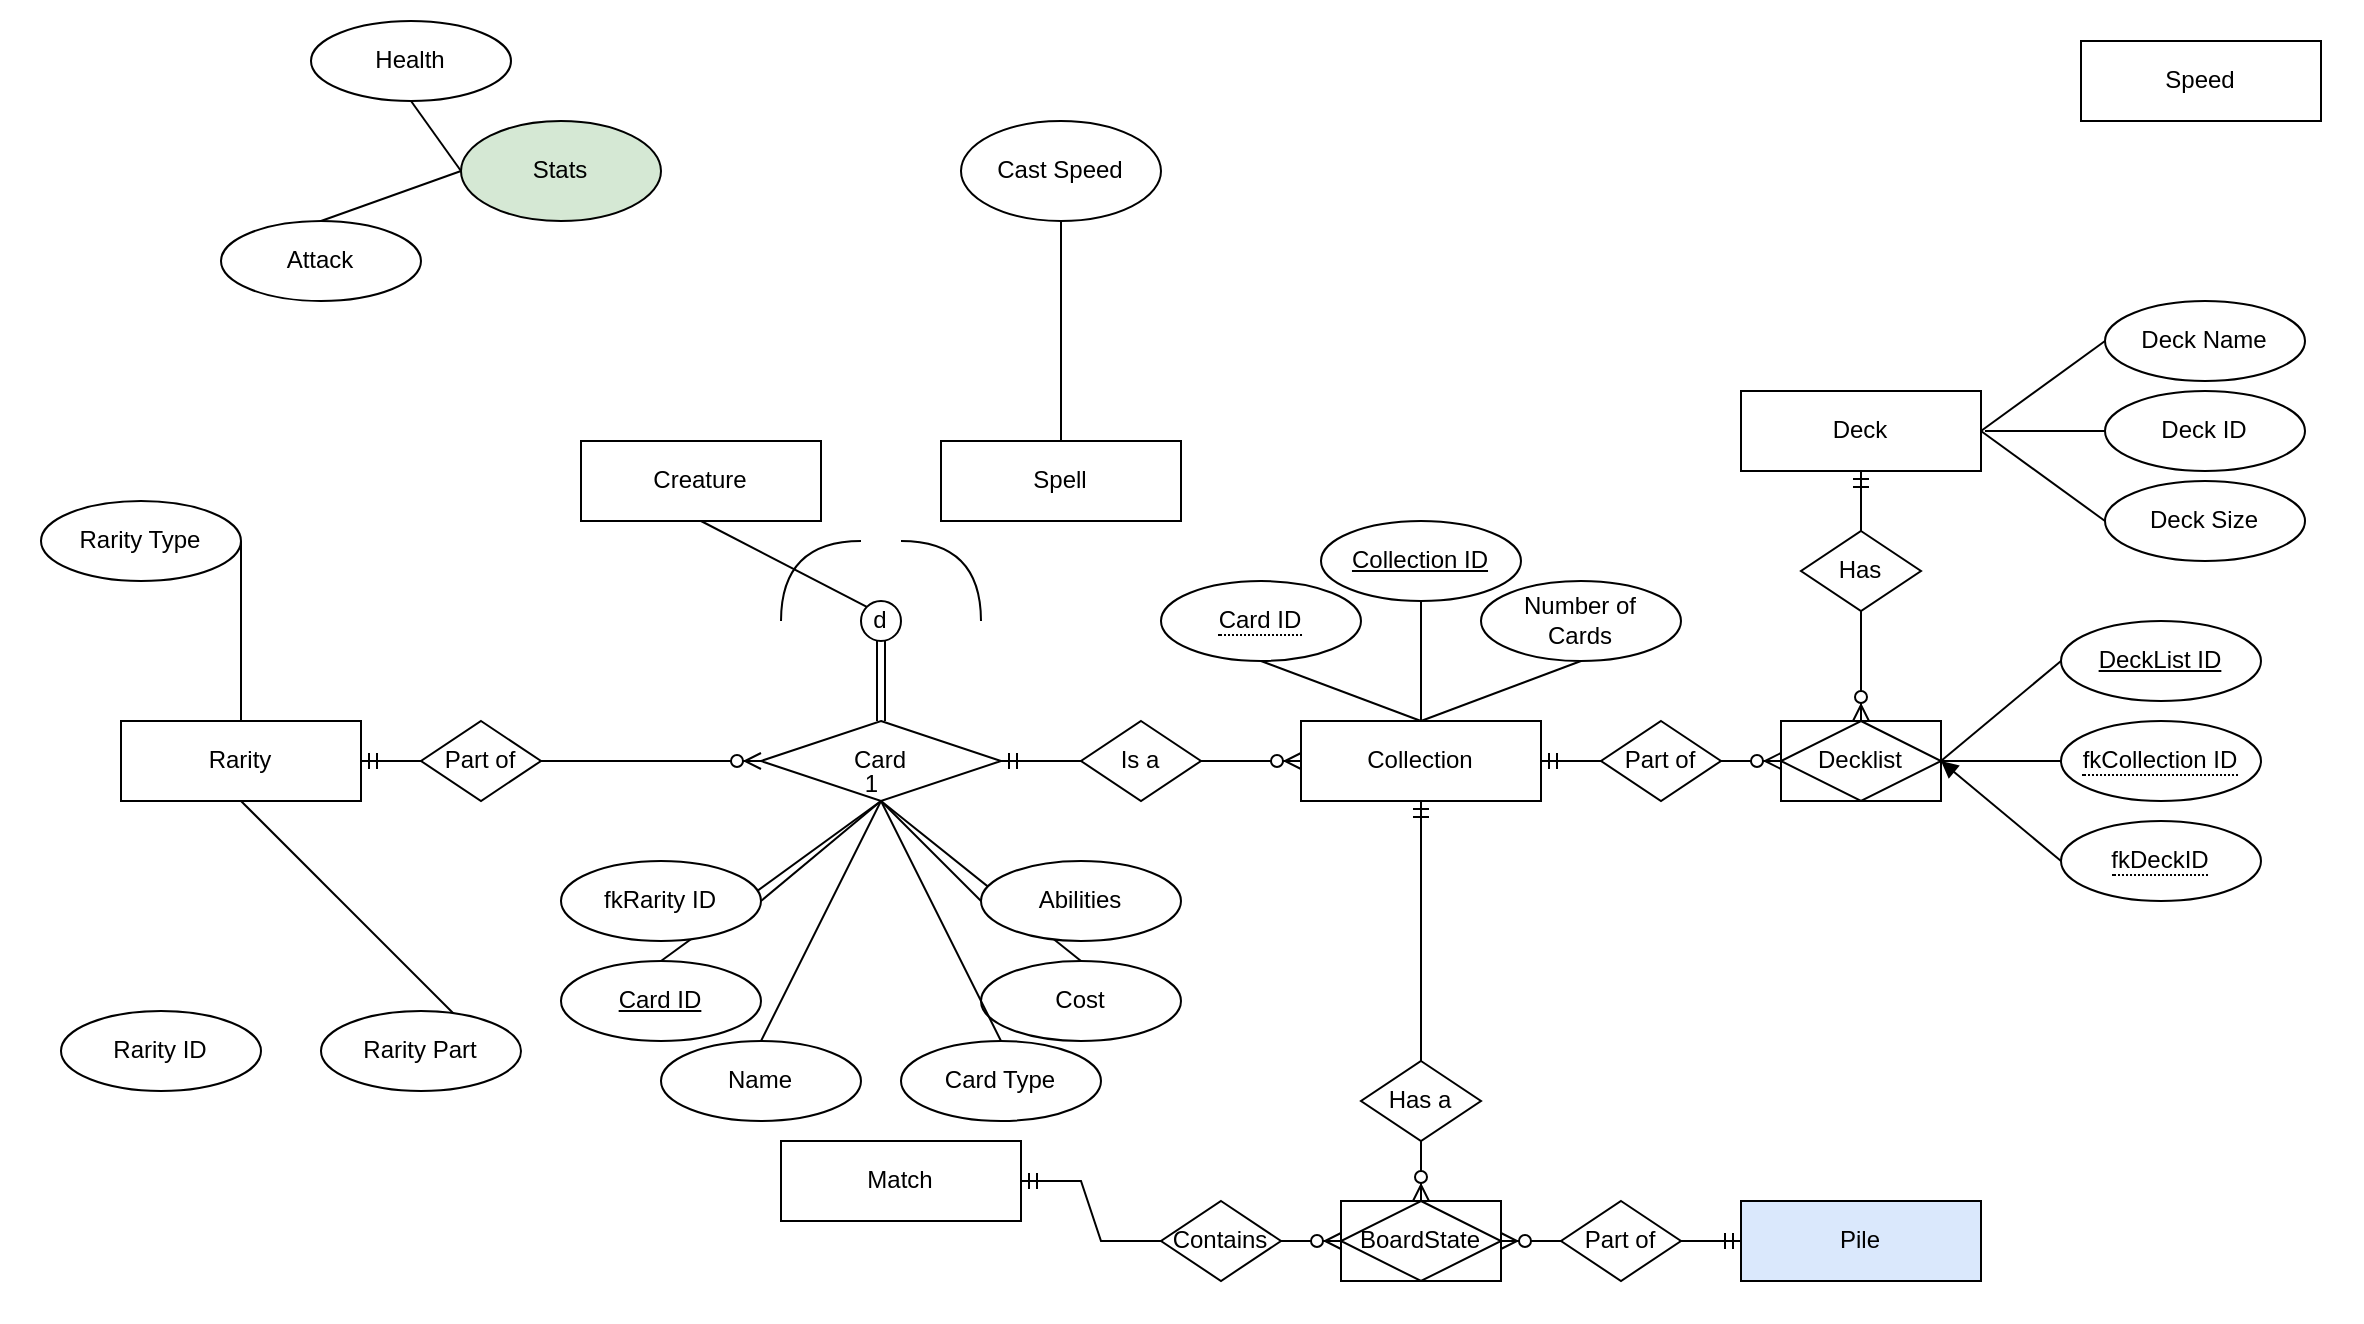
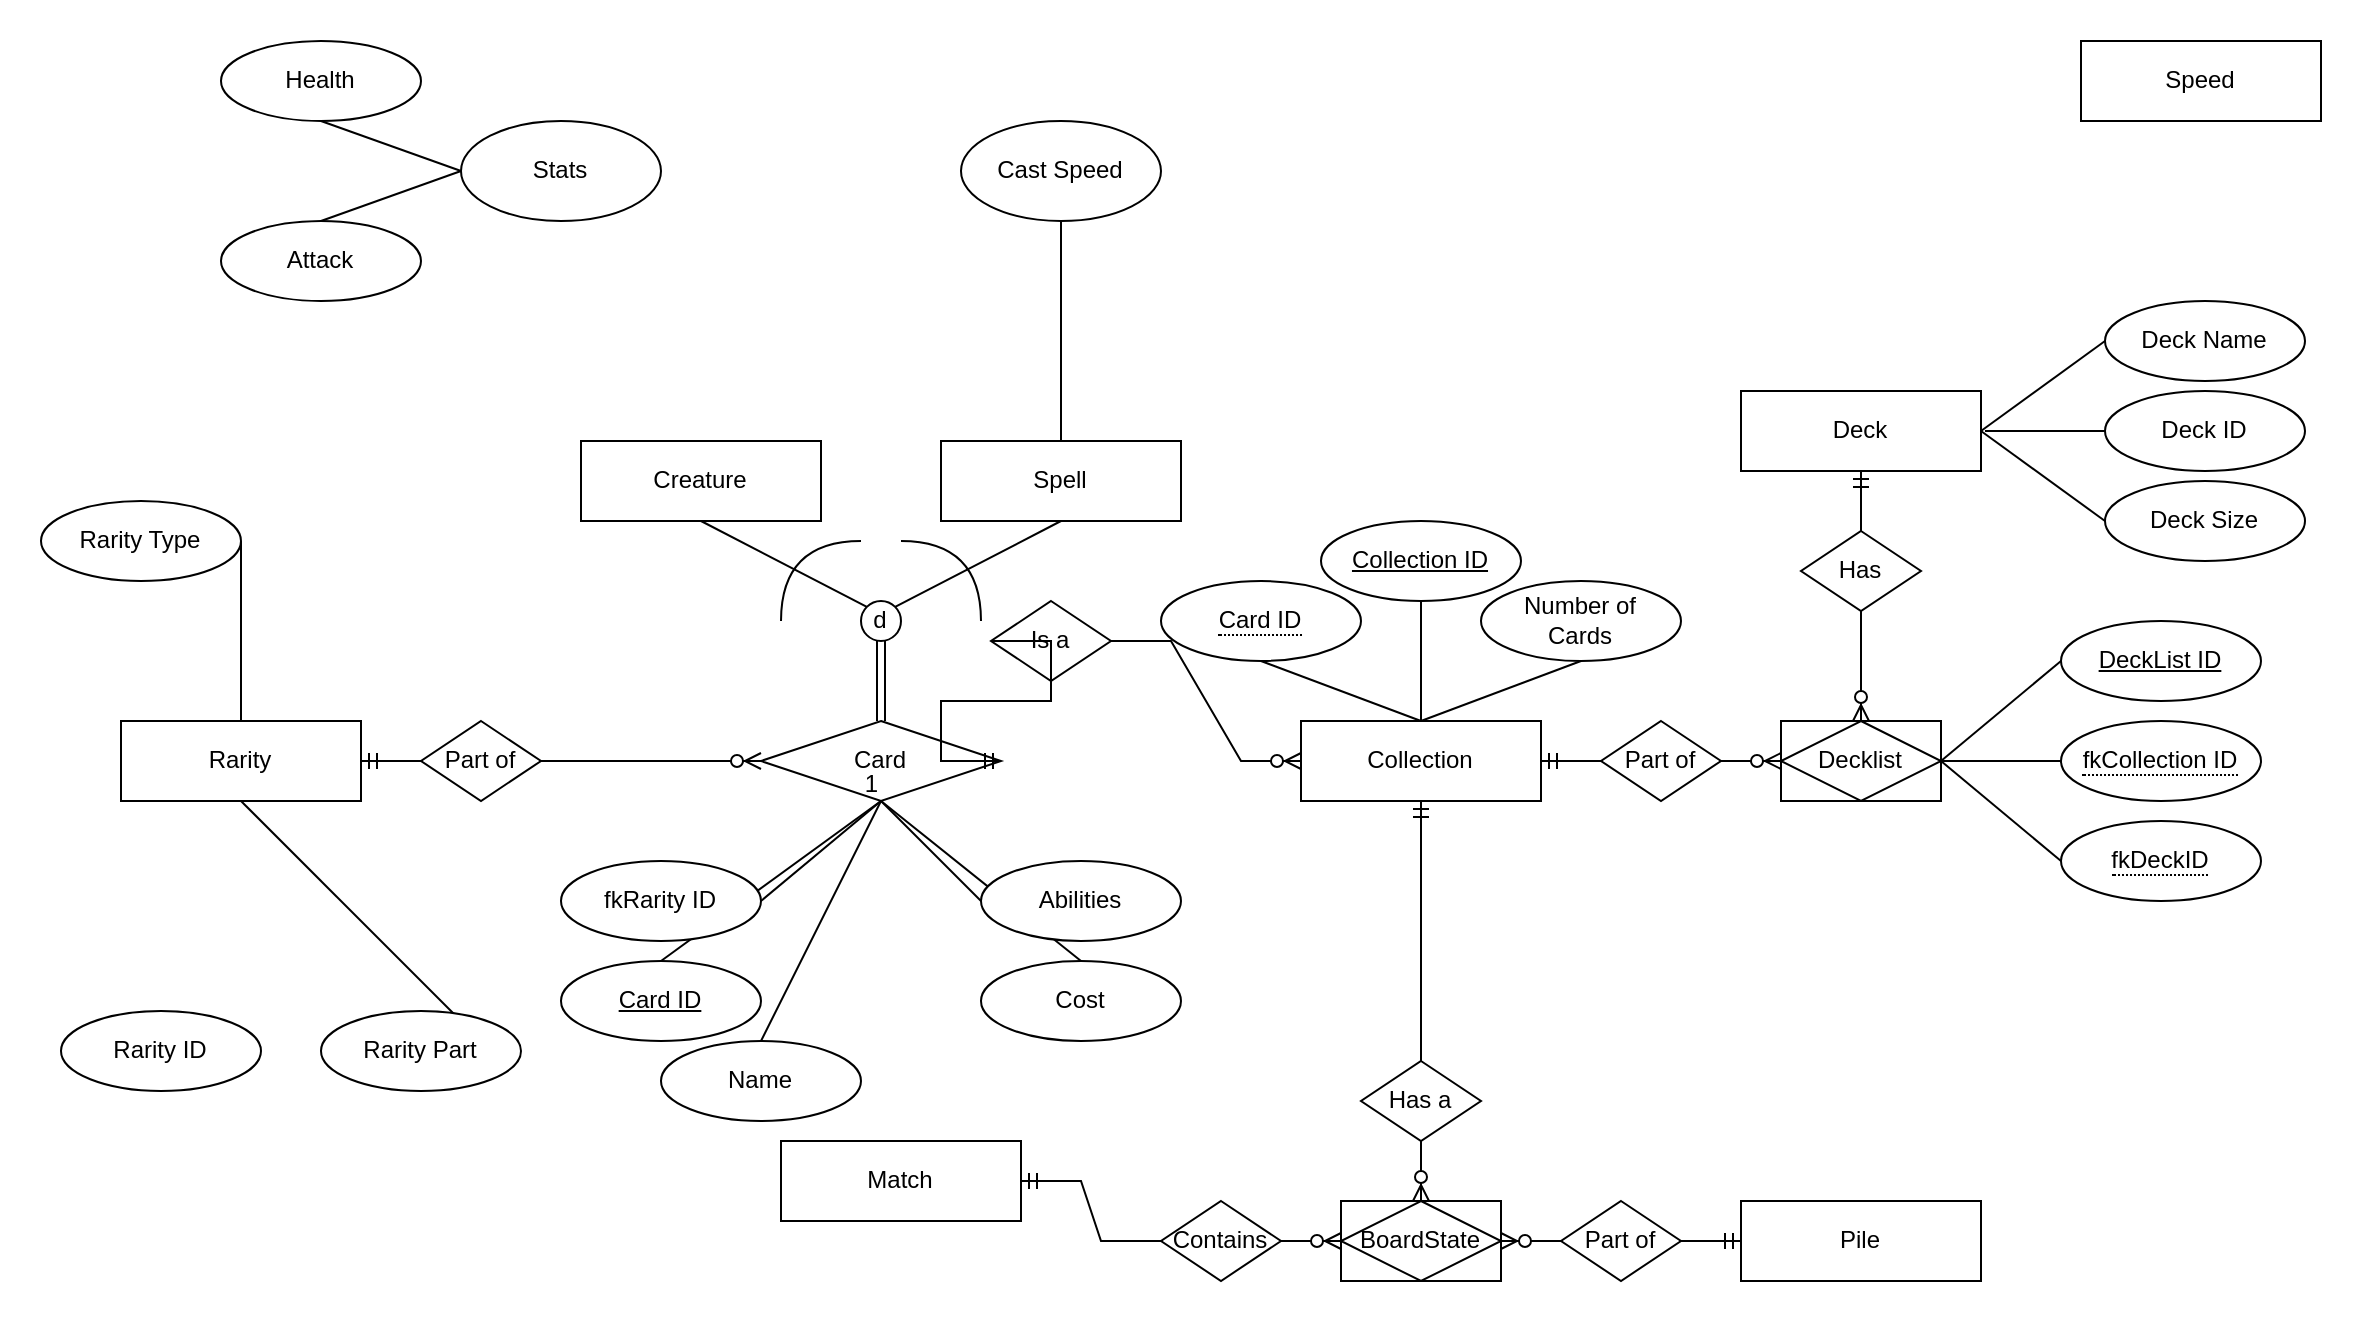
(411, 61) -> (321, 81)
(561, 171) -> (561, 171)
none -> (1016, 545)
(1141, 761) -> (1051, 641)
(1954, 772) -> (1949, 768)
(943, 925) -> none
(1001, 1081) -> none
(1861, 1241) -> (1861, 1241)
